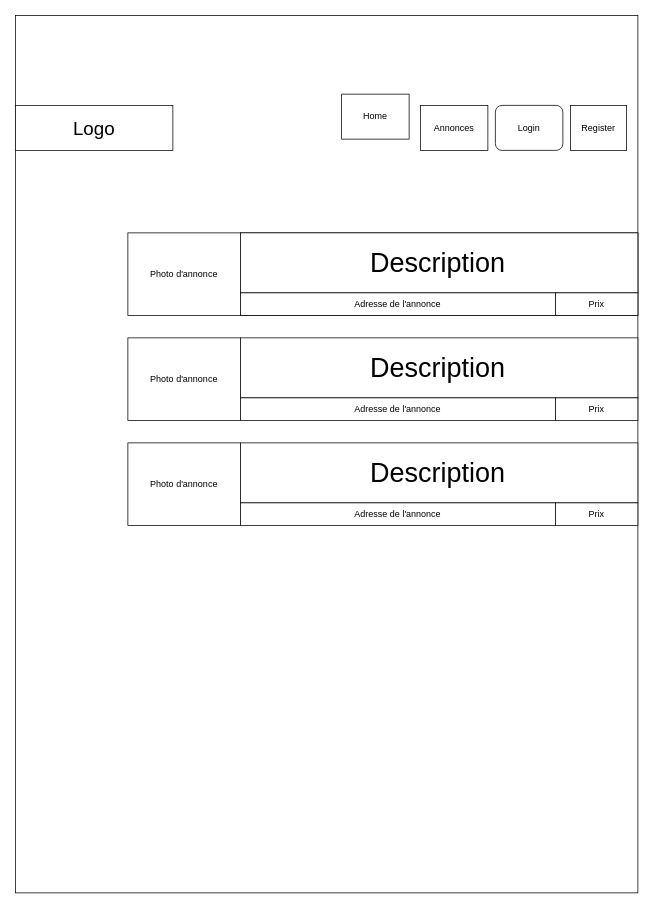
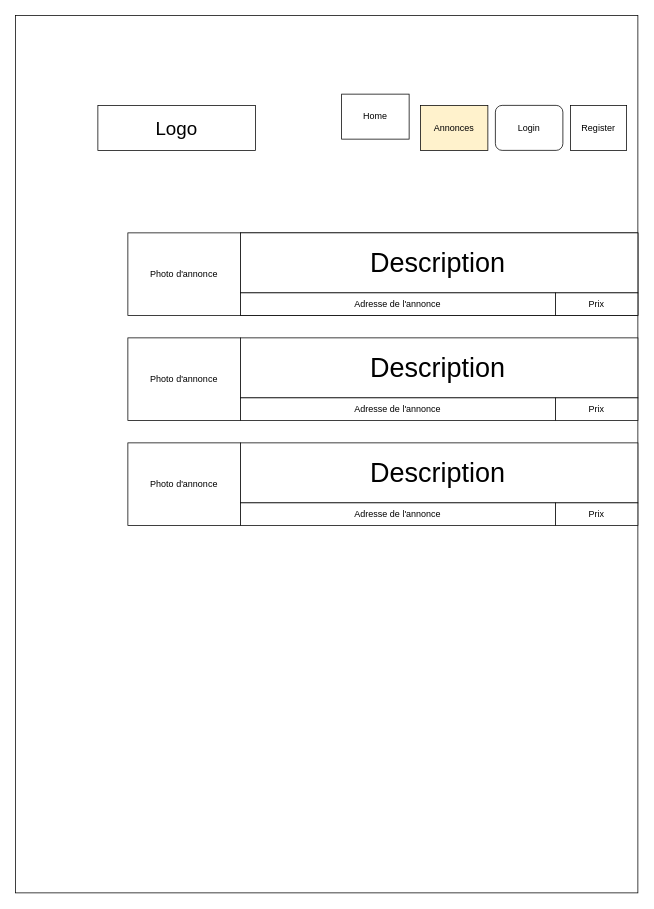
(94, 128) -> (177, 128)
(454, 128) -> (454, 128)
